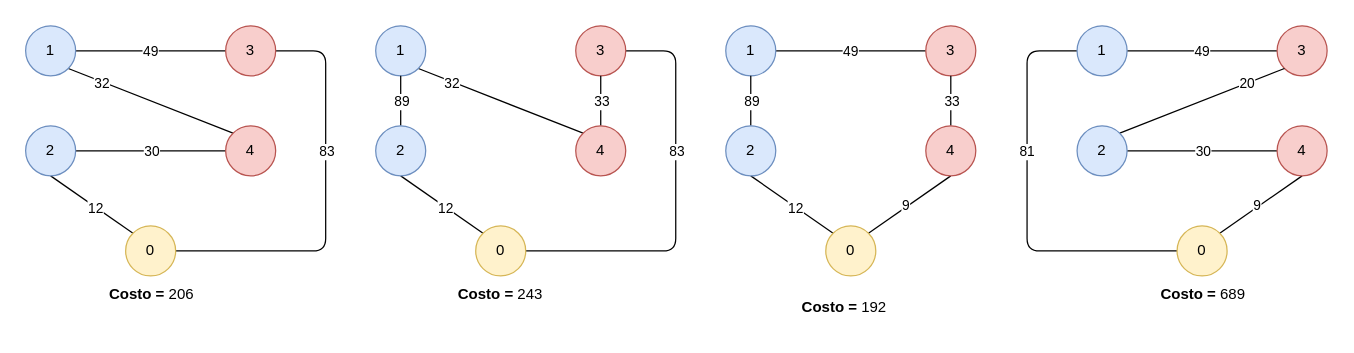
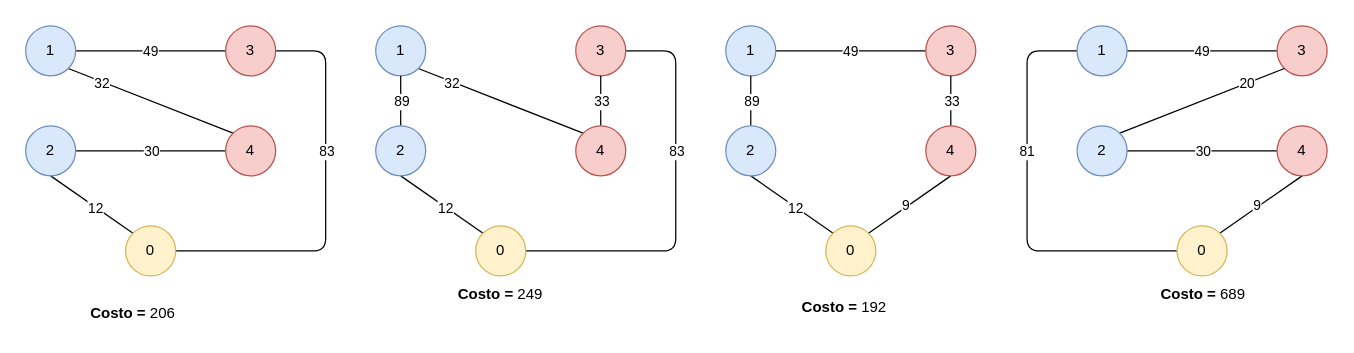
(151, 294) -> (133, 313)
(501, 294) -> (501, 294)
